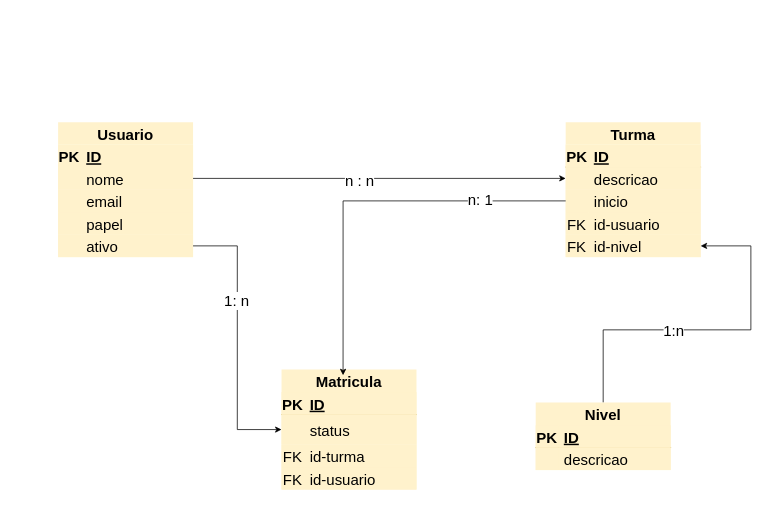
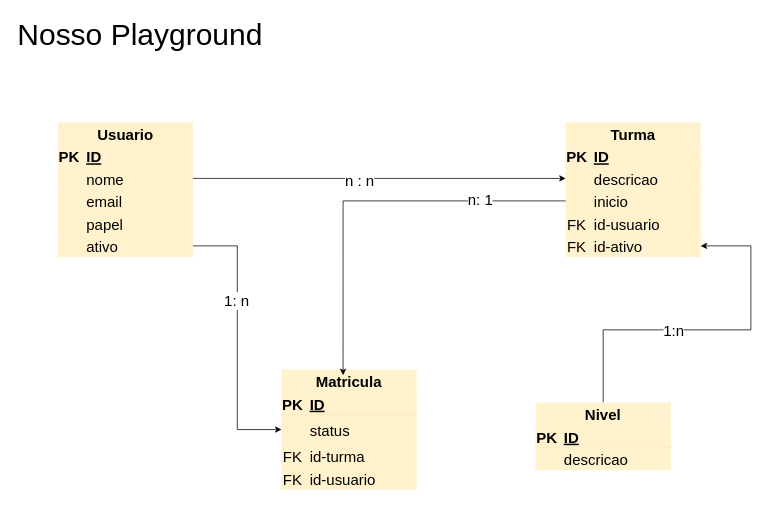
none -> (140, 33)
(622, 247) -> (624, 247)
